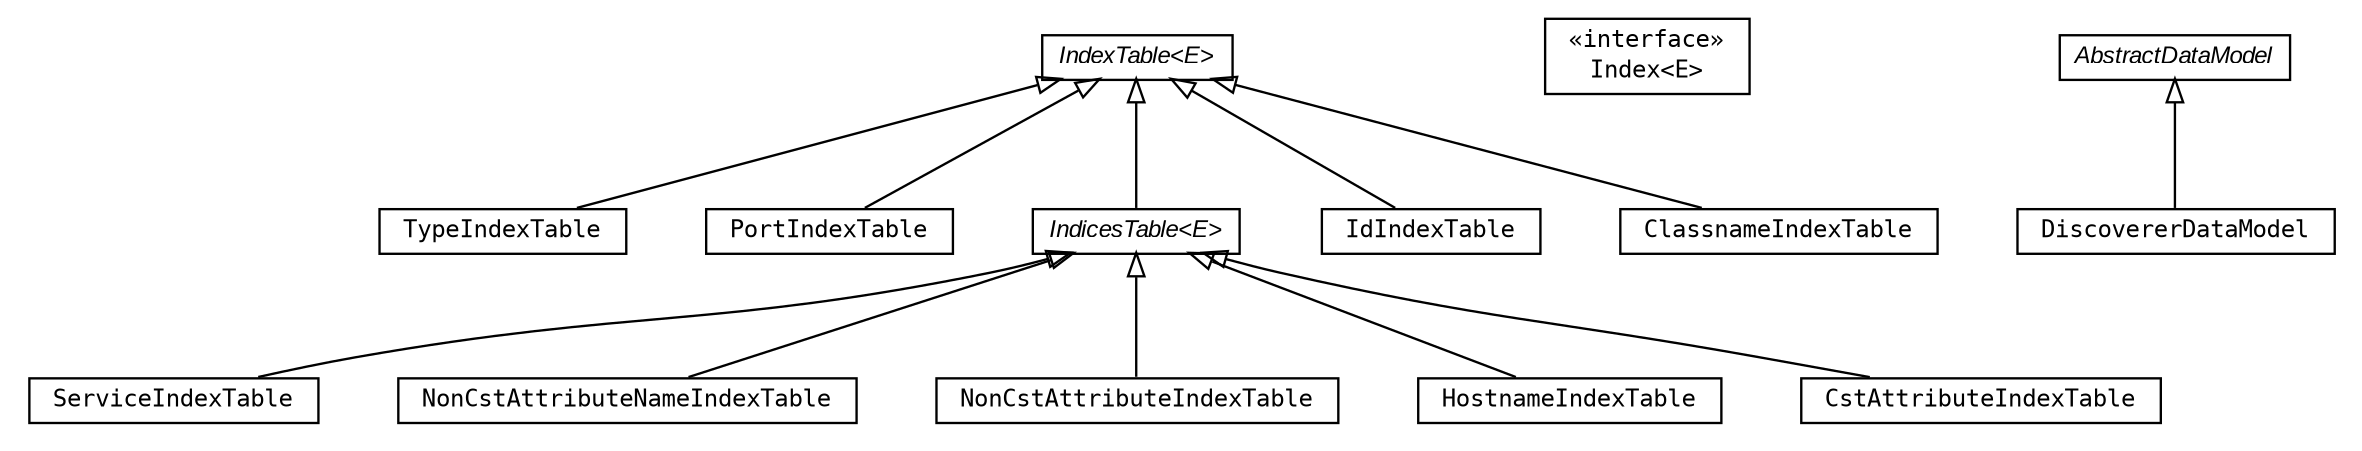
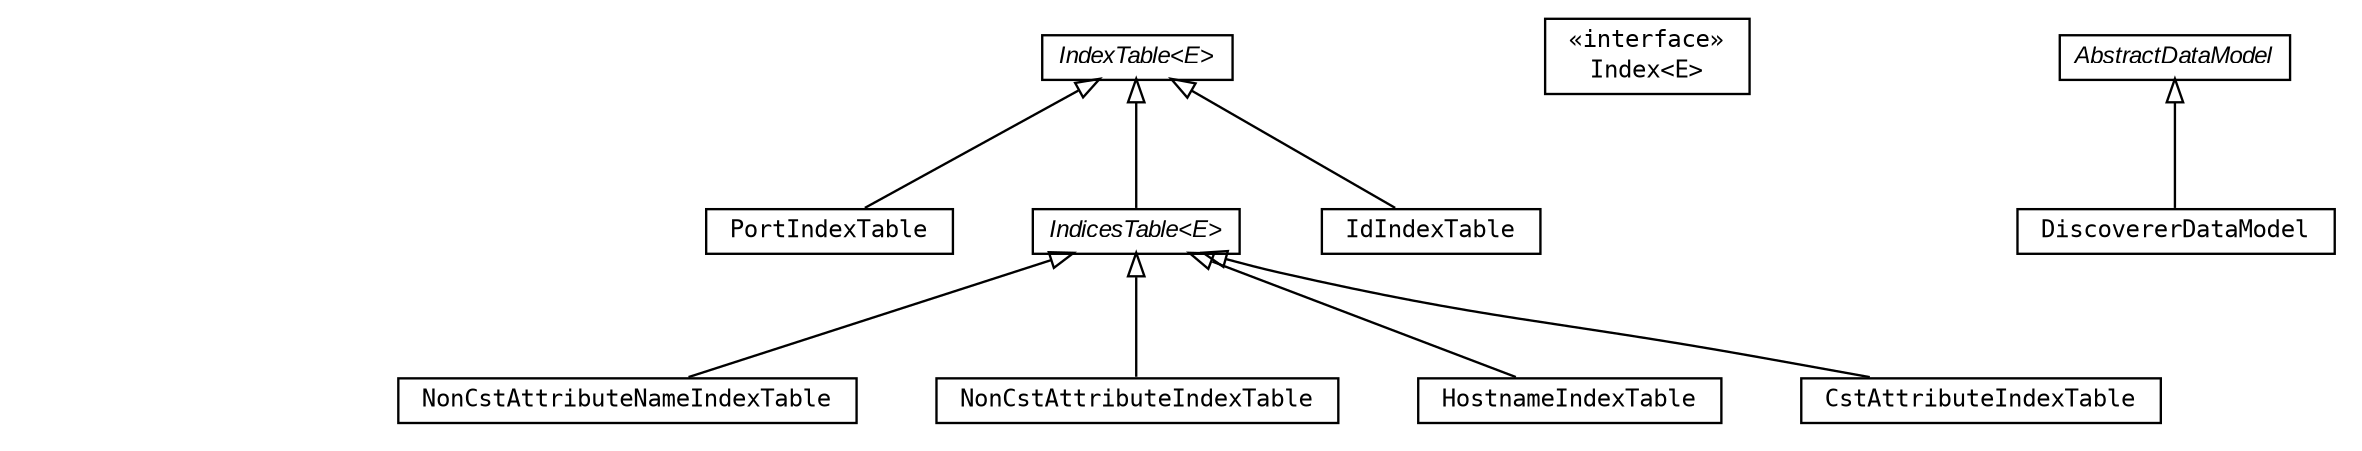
(502, 230) -> none
(1778, 230) -> none
(173, 399) -> none
